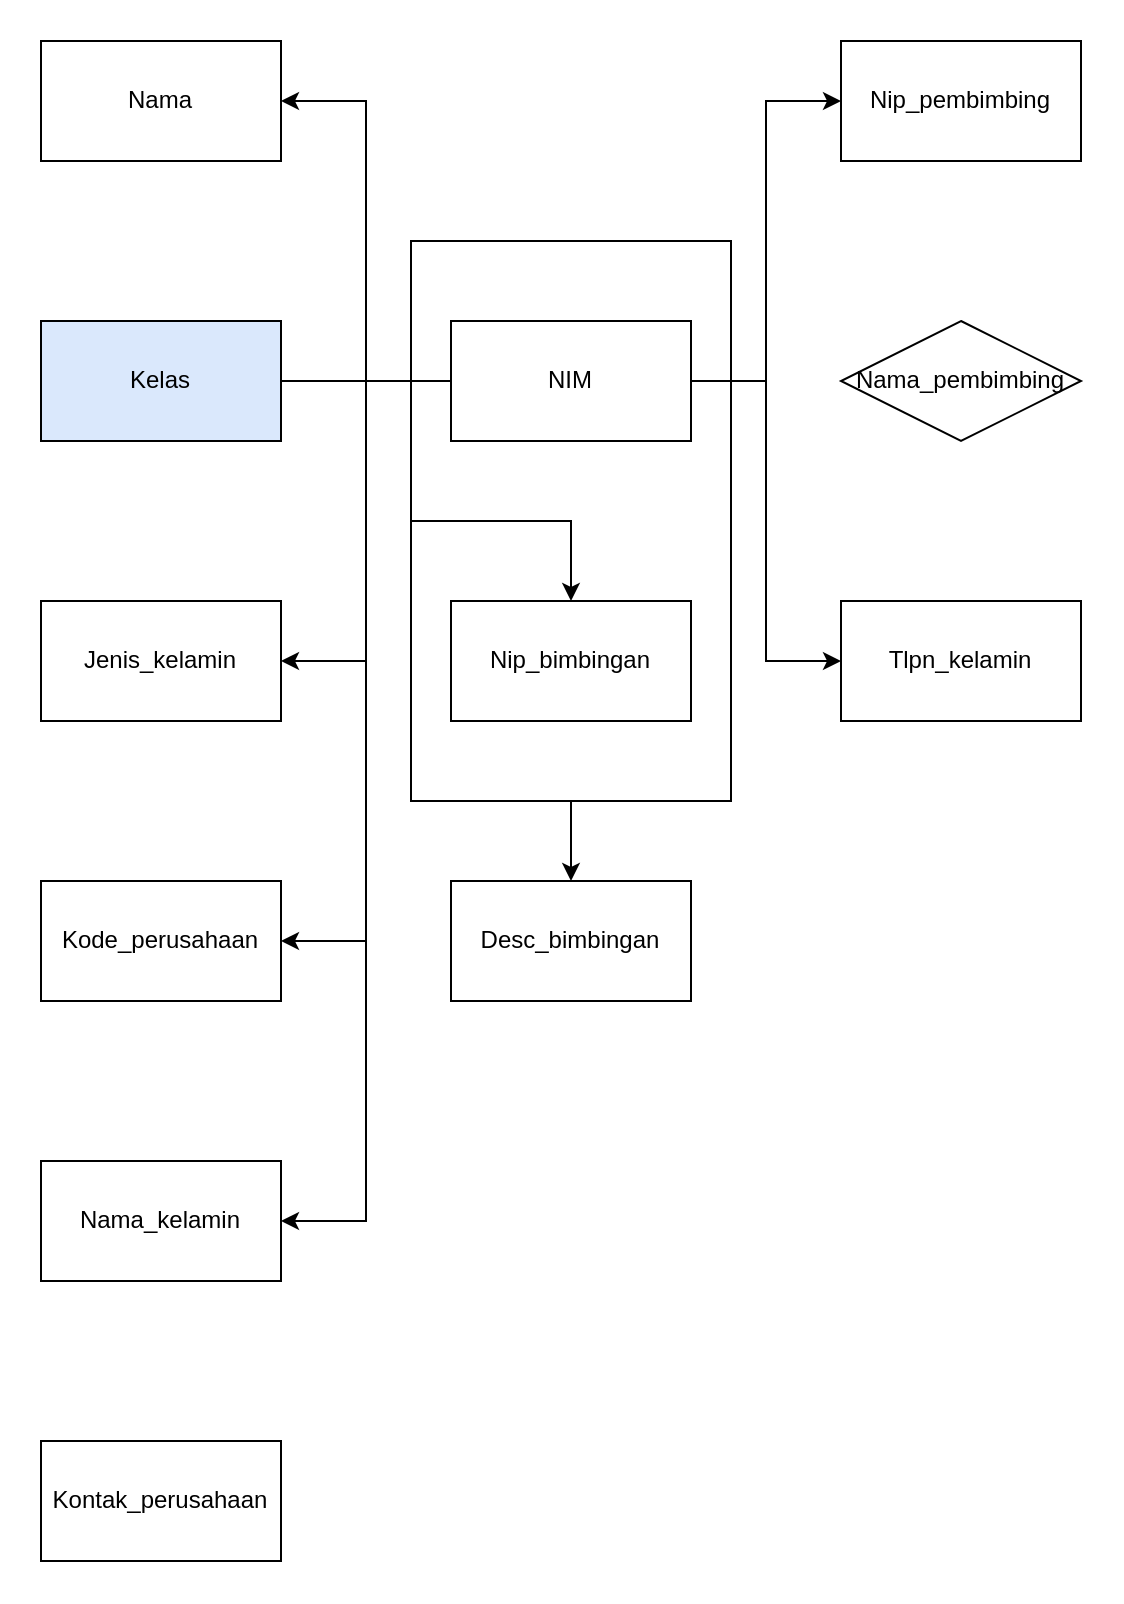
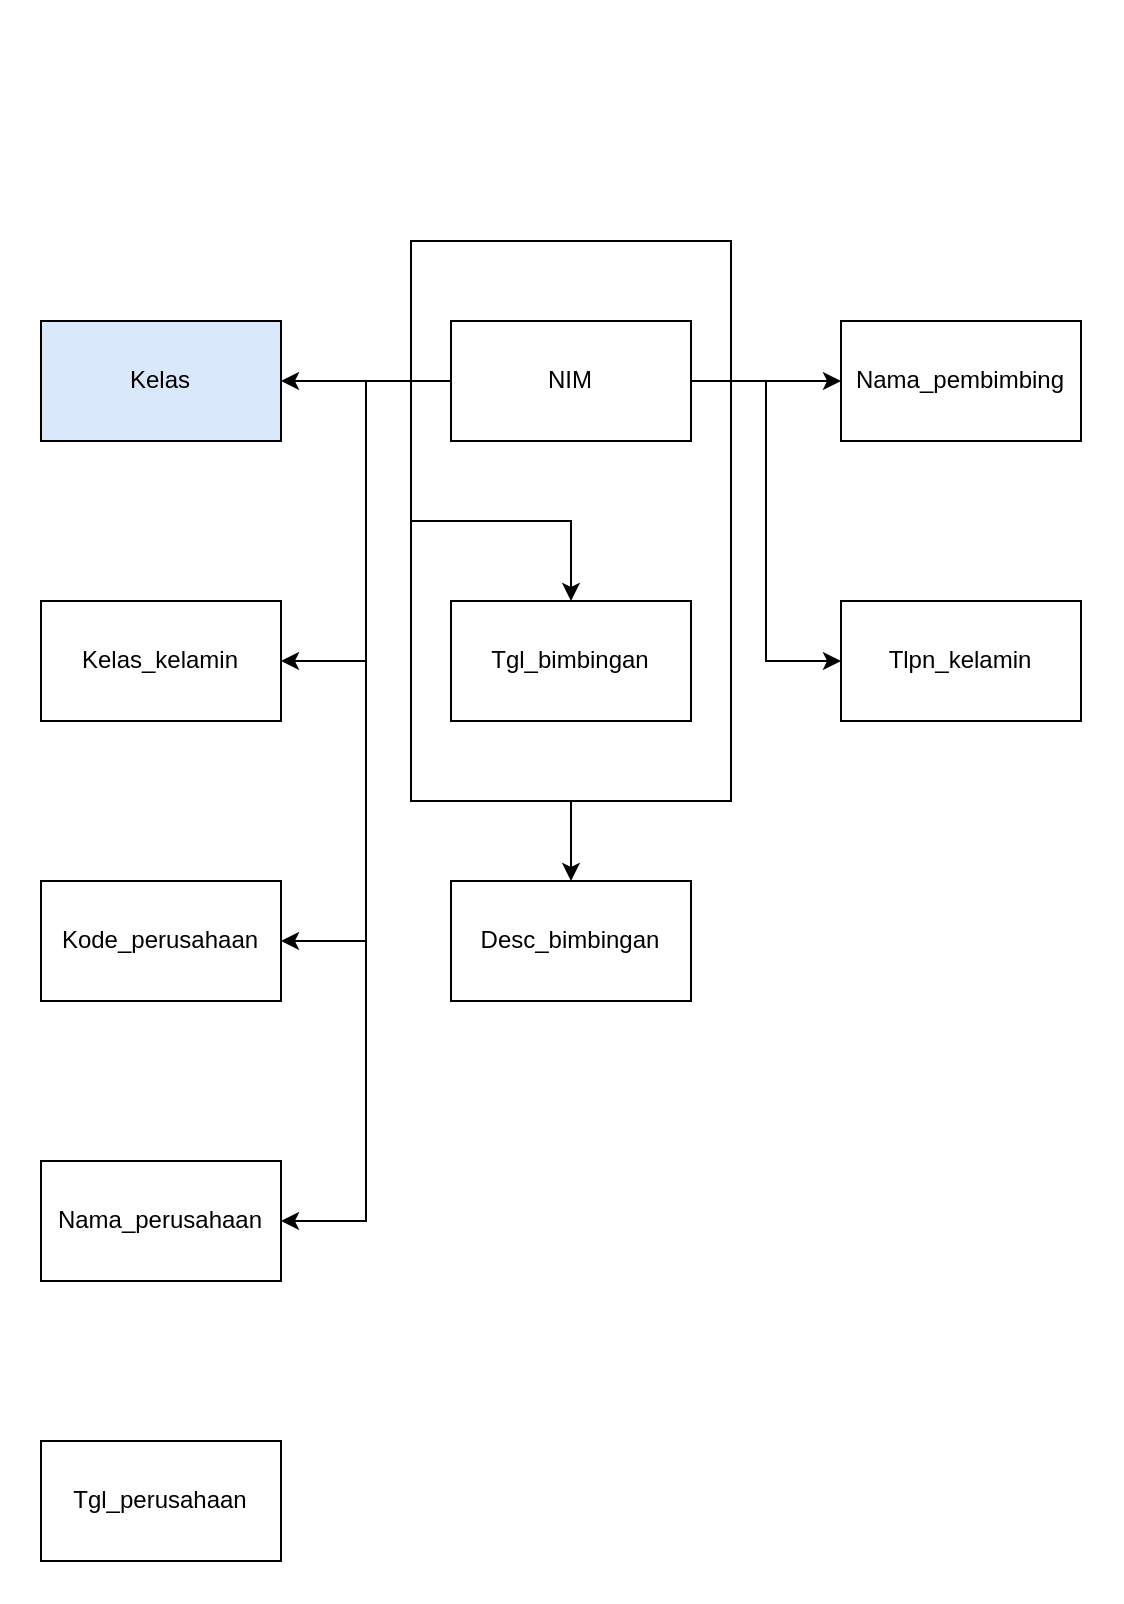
(161, 101) -> none
(961, 101) -> none
(366, 203) -> none
(766, 209) -> none
(290, 381) -> (296, 381)
none -> (799, 381)
(961, 381) -> (961, 381)
(161, 661) -> (161, 661)
(571, 661) -> (571, 661)
(161, 1221) -> (161, 1221)
(161, 1501) -> (161, 1501)
